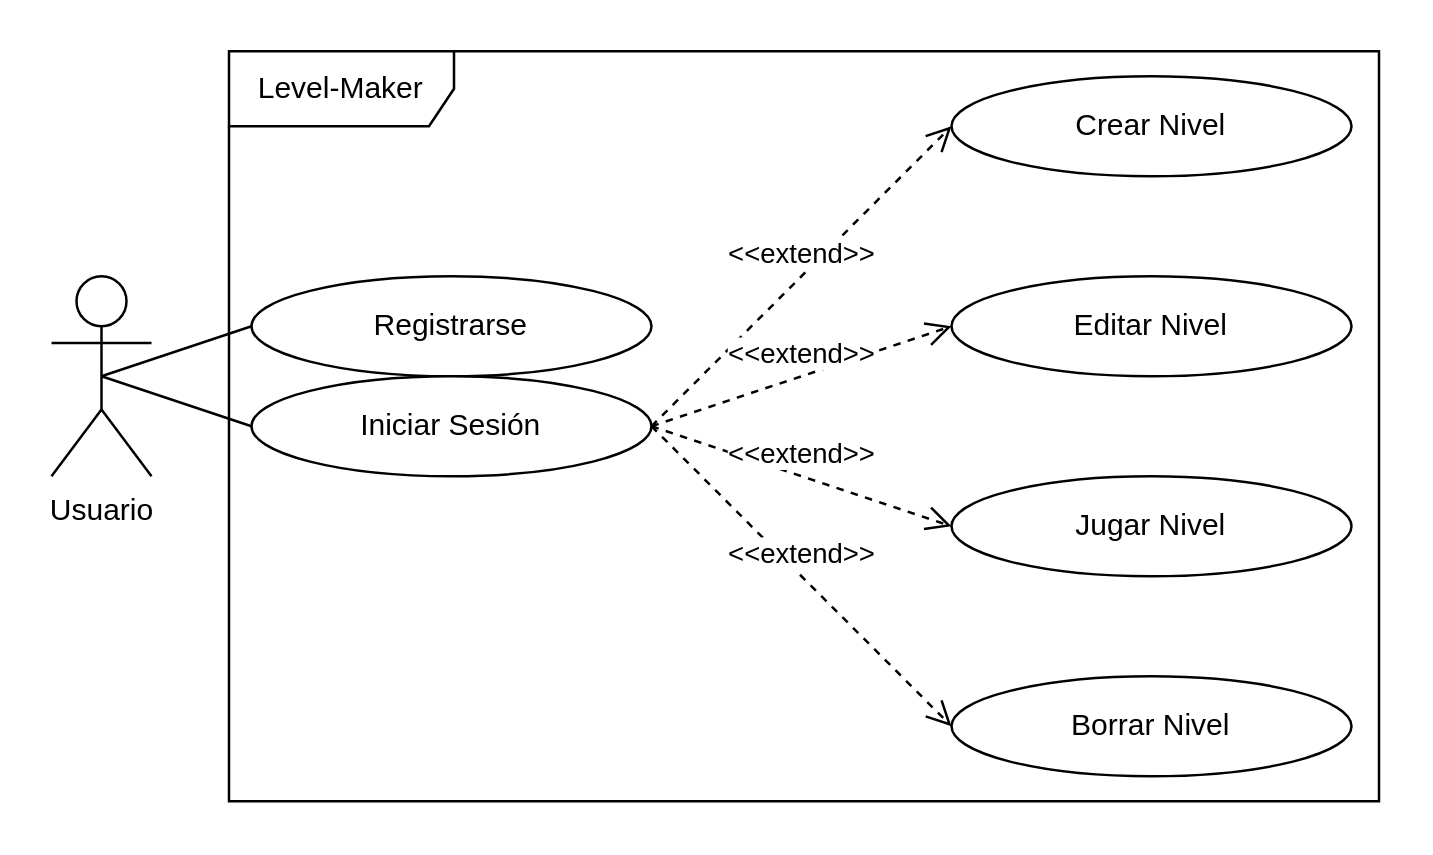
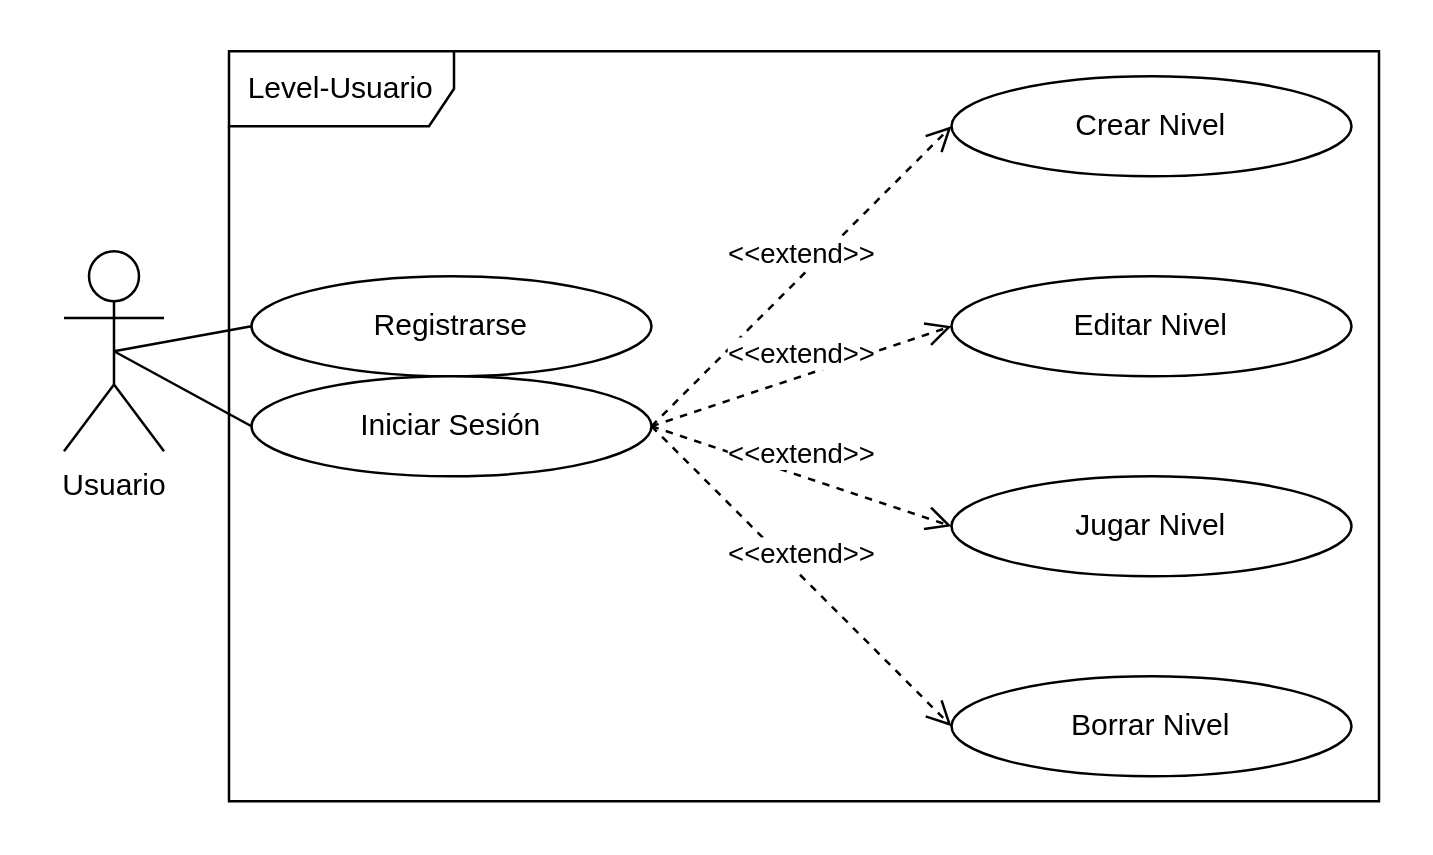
(341, 89) -> (341, 89)
(101, 376) -> (114, 351)
